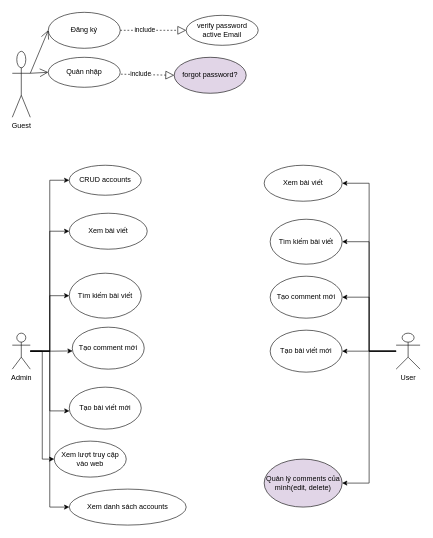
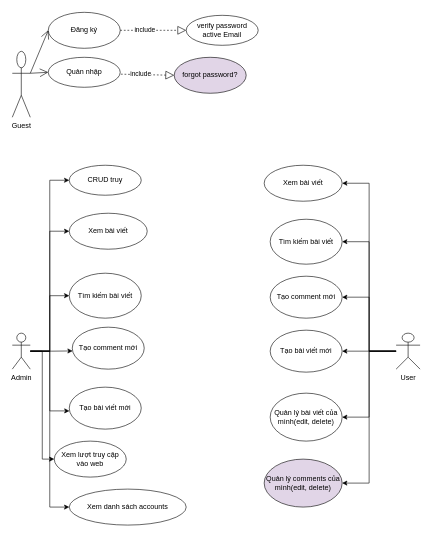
(105, 180) -> (105, 180)
none -> (306, 417)
none -> (347, 417)
